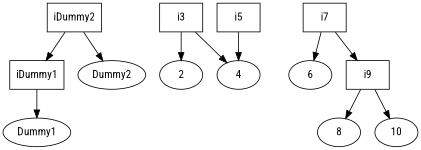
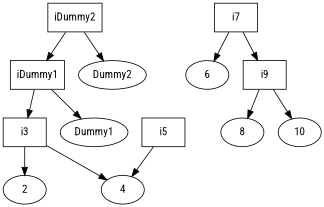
none -> (32, 100)
